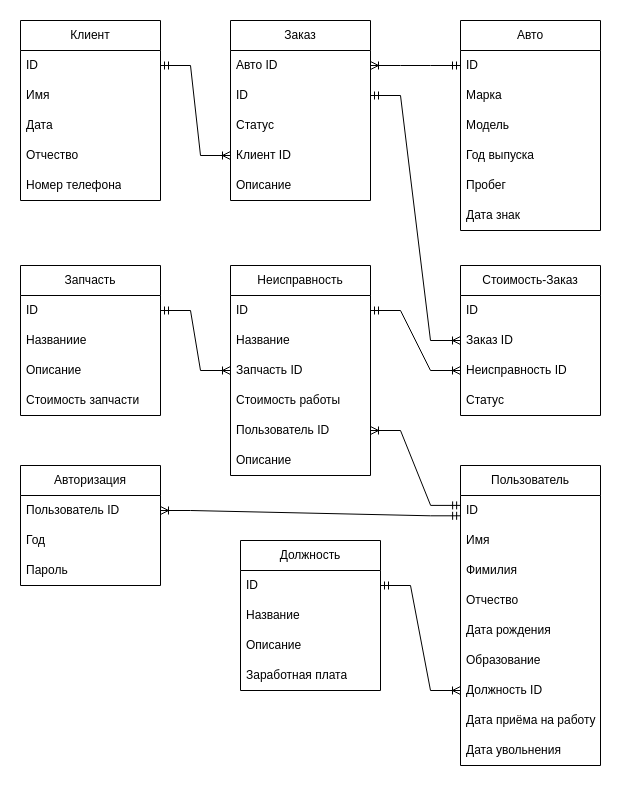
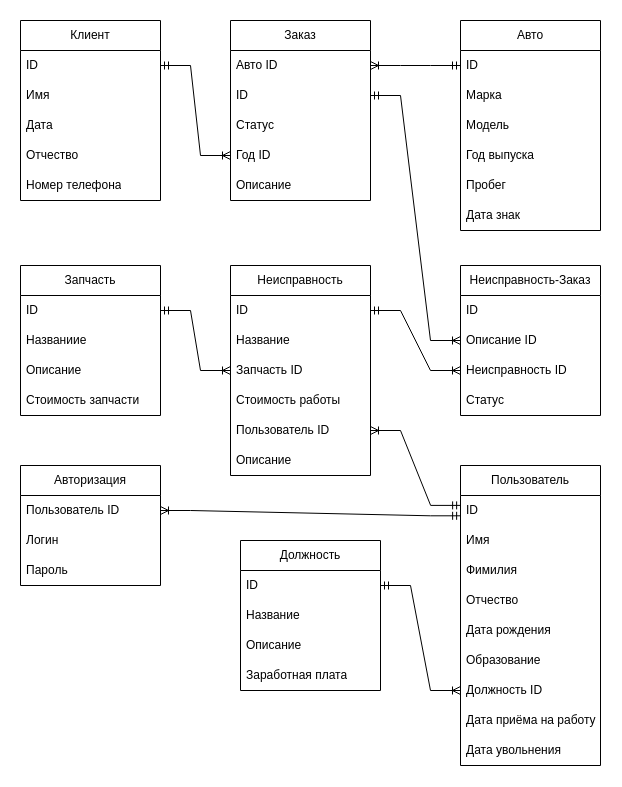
(265, 156) -> (255, 156)
(531, 281) -> (531, 281)
(492, 341) -> (502, 341)
(37, 541) -> (43, 541)
